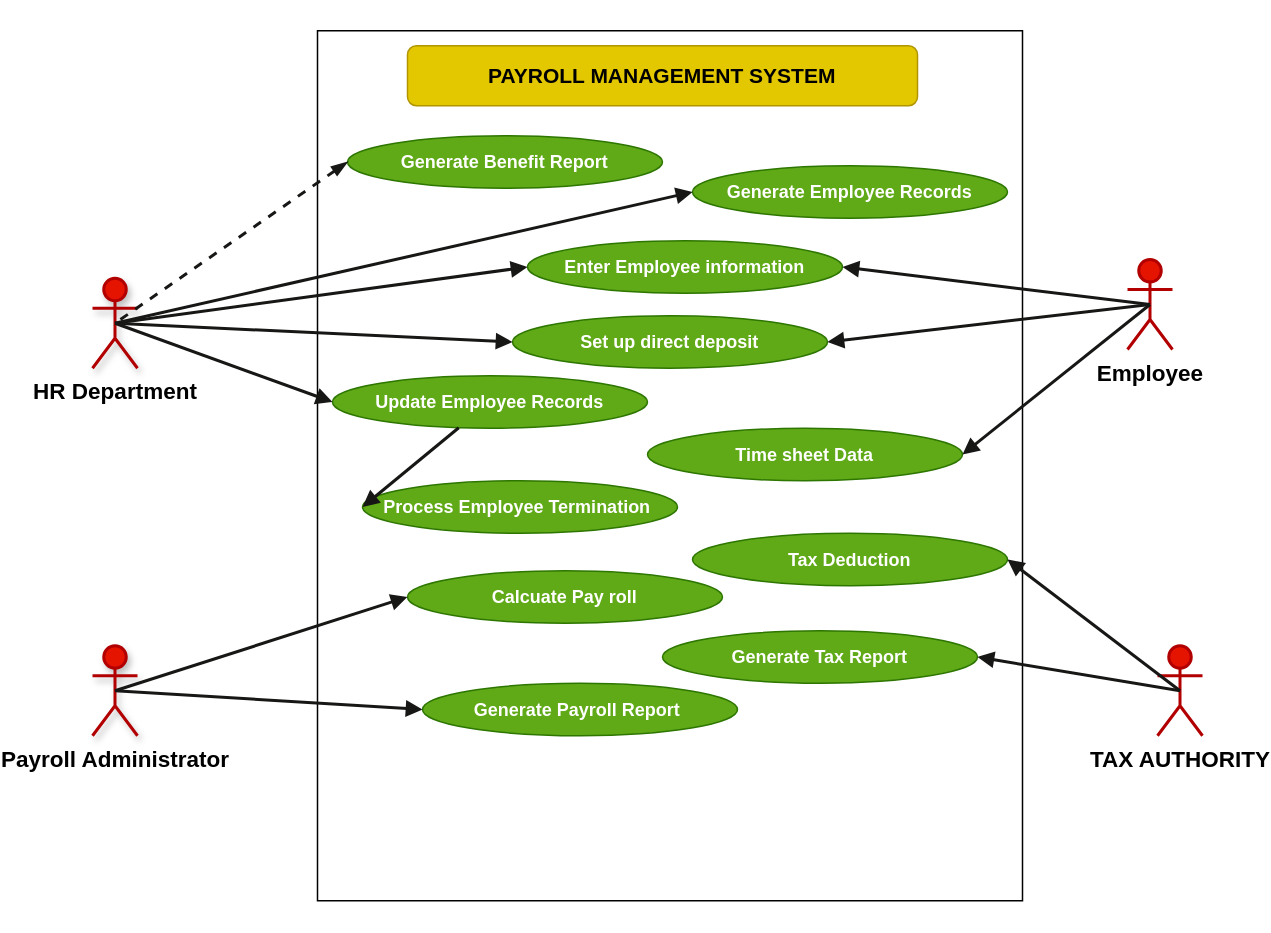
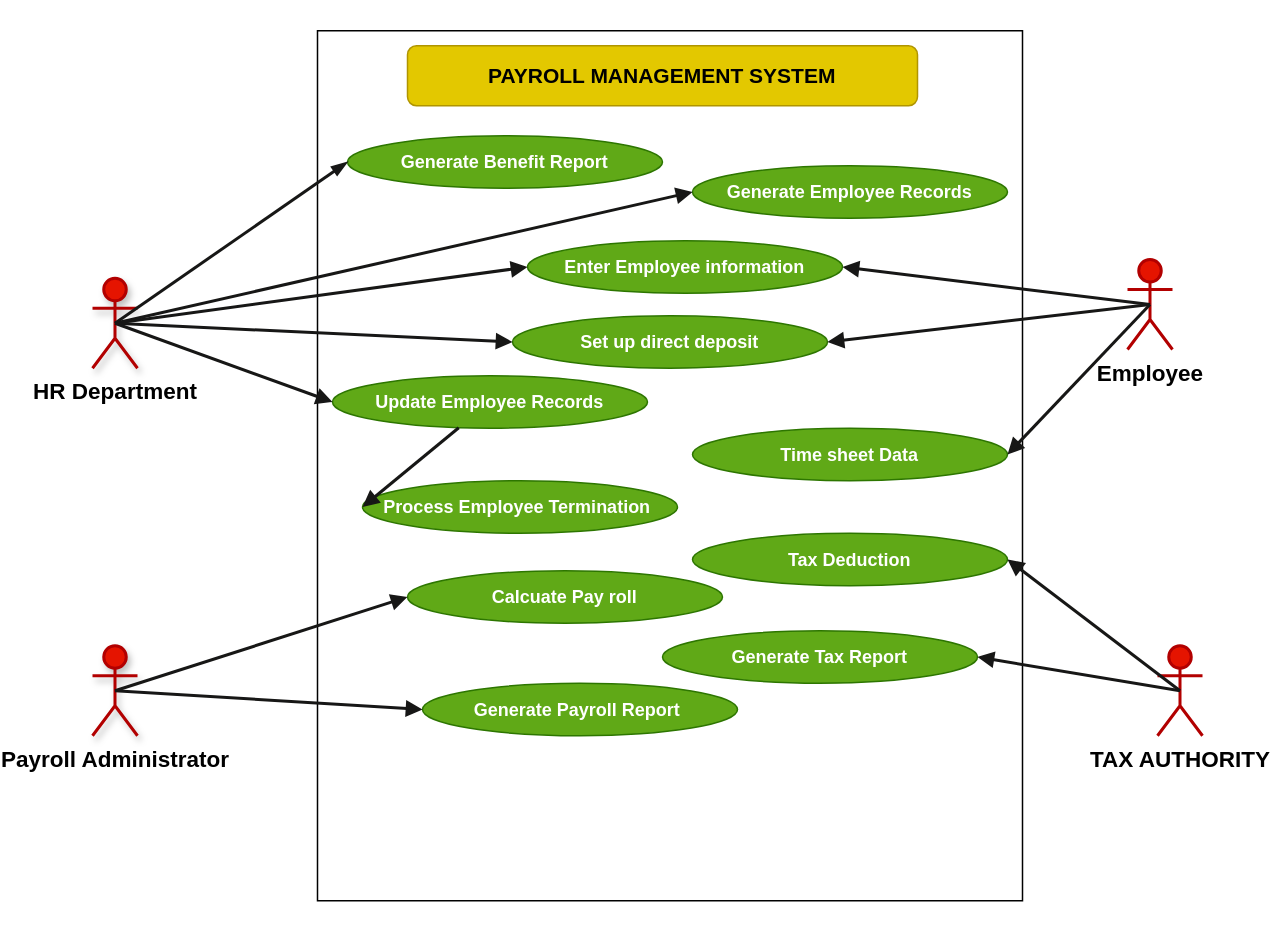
(235, 240) -> (235, 240)
(805, 455) -> (850, 455)
